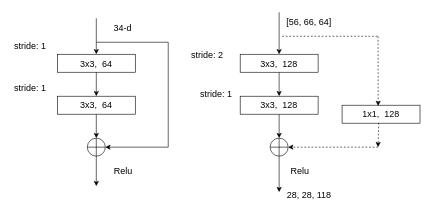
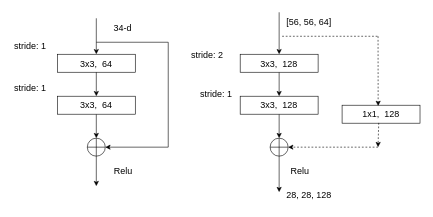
(309, 21) -> (309, 21)
(309, 195) -> (309, 195)
